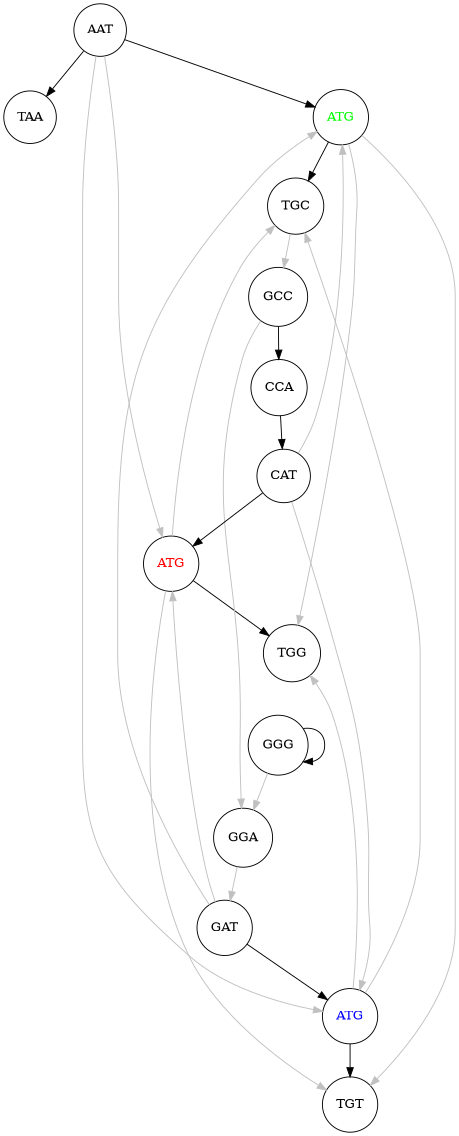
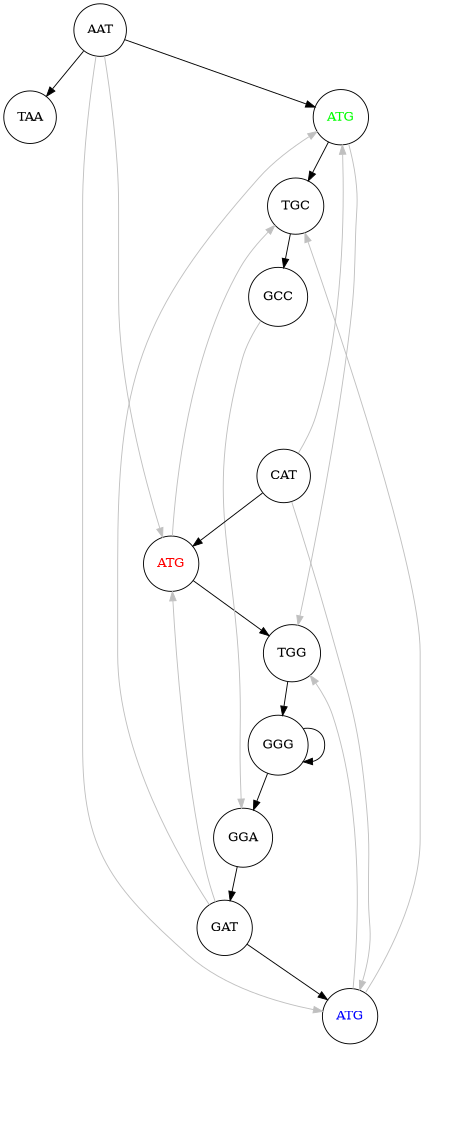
(288, 246) -> (288, 246)
(279, 388) -> none
none -> (286, 694)
(262, 787) -> (262, 787)
(235, 879) -> (235, 879)
(350, 1105) -> none
